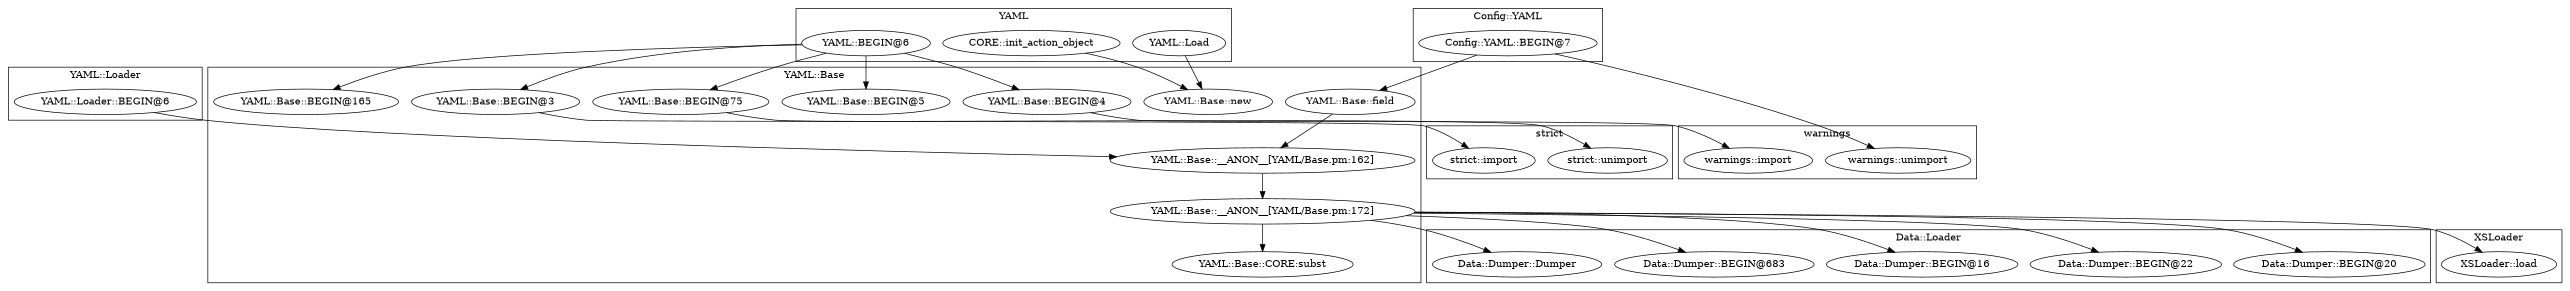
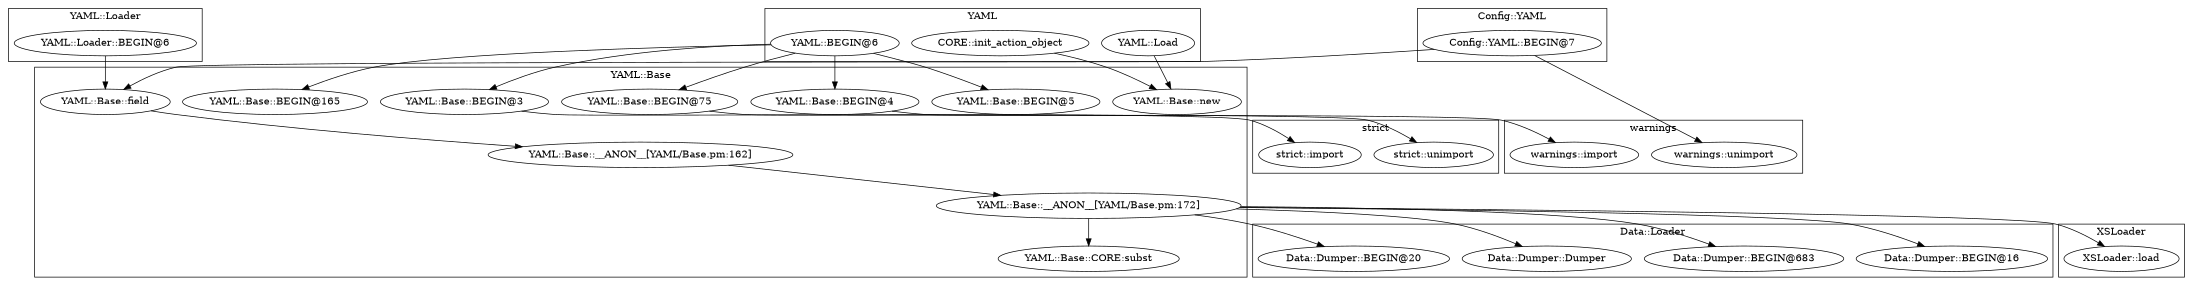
(631, 143) -> (105, 72)
(2126, 264) -> none
